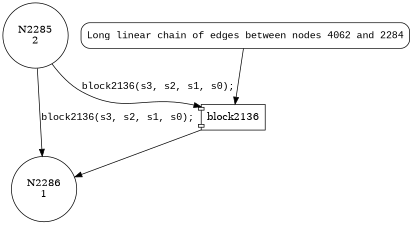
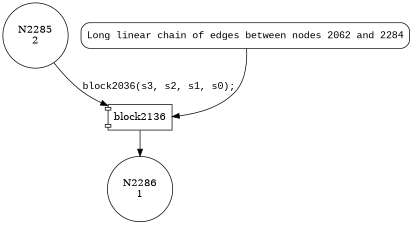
(245, 36) -> (245, 36)
(158, 86) -> (159, 86)
(40, 109) -> none
